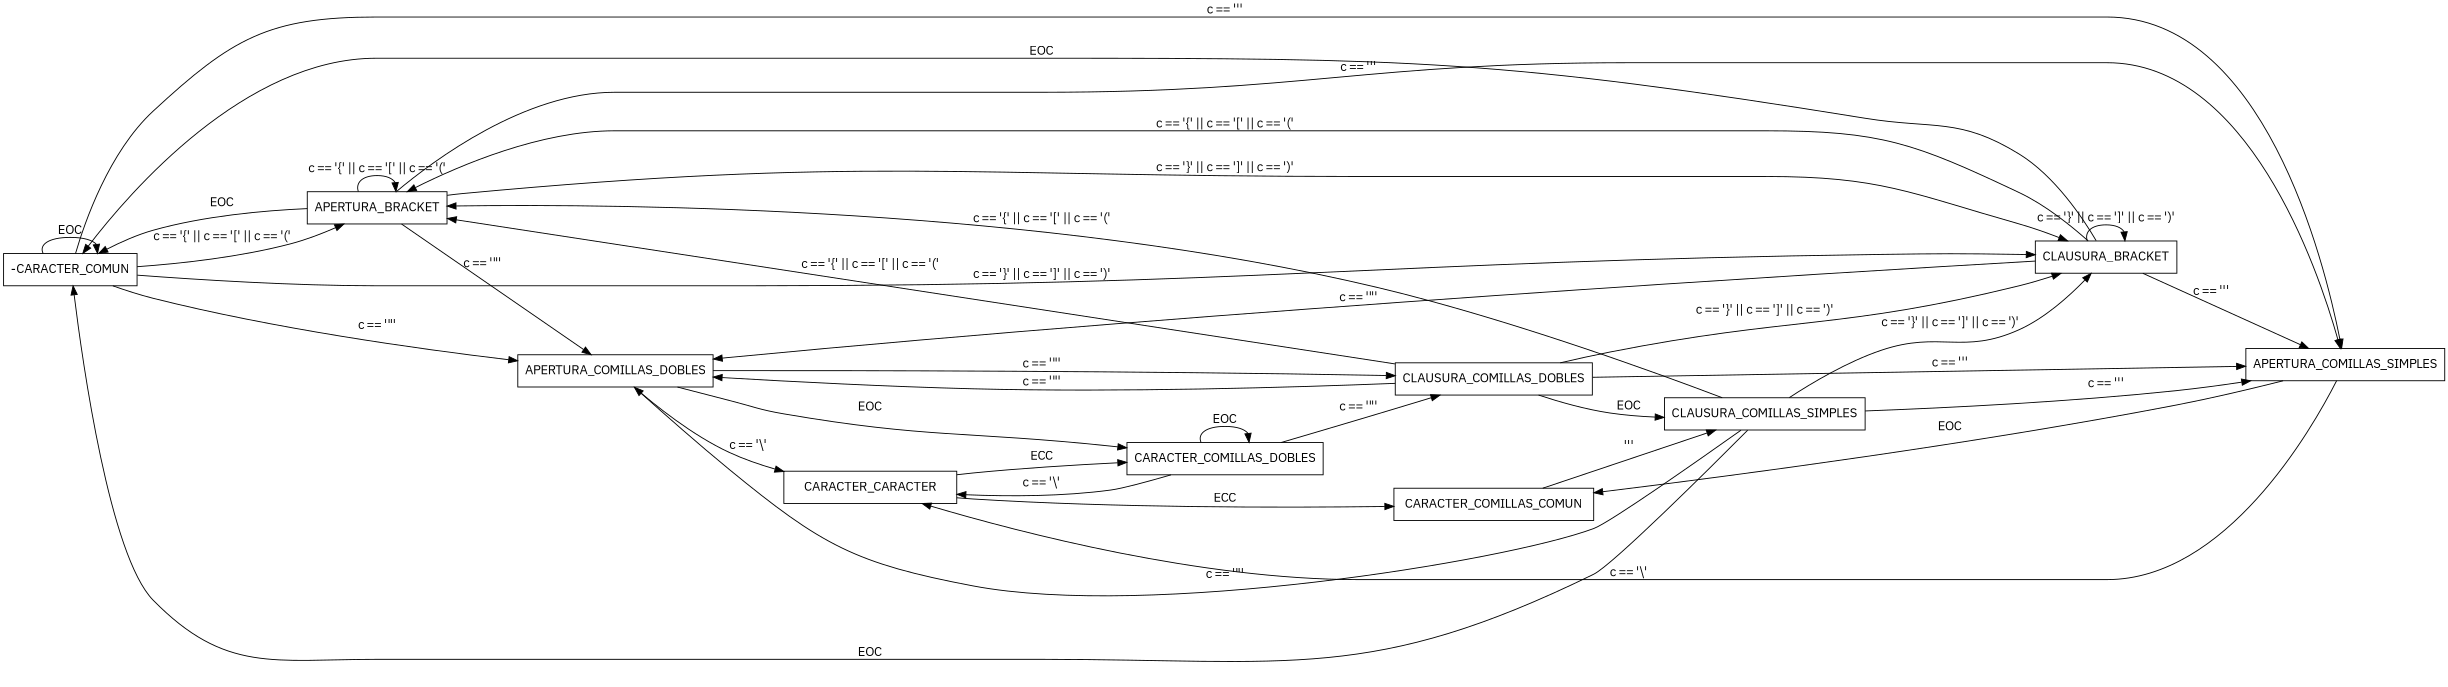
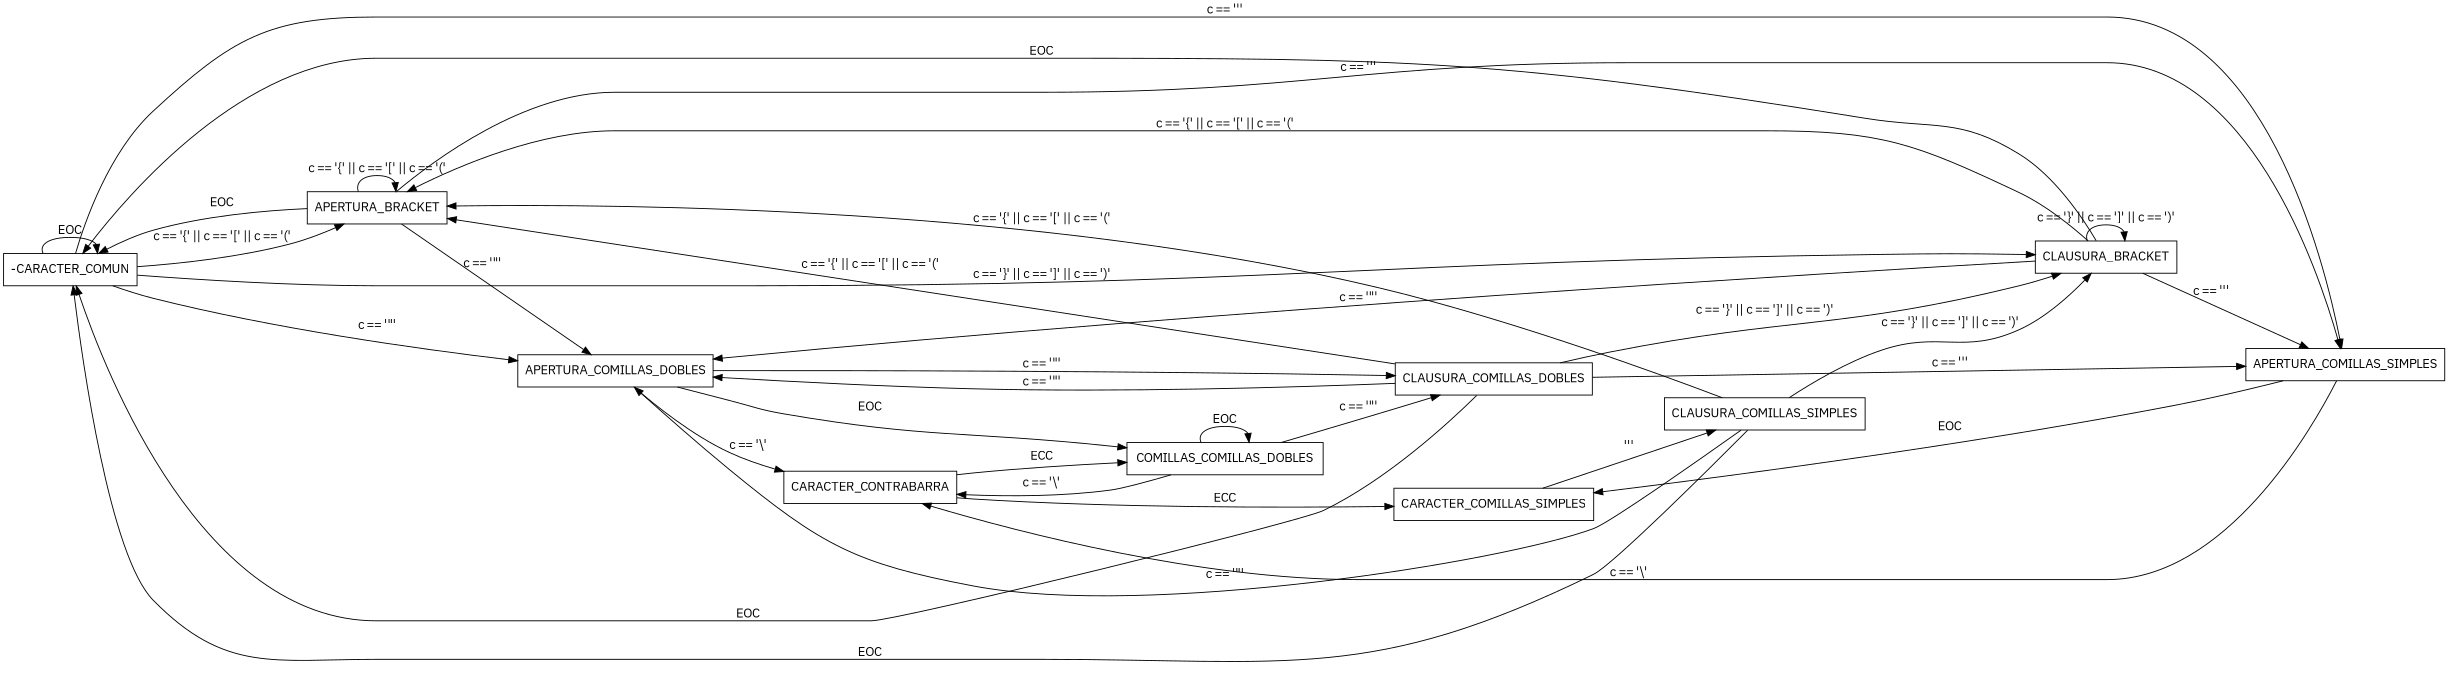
(1257, 176) -> none
(2054, 401) -> none
(1596, 411) -> (719, 621)
(1225, 459) -> (1225, 459)
(870, 487) -> (870, 487)
(1494, 504) -> (1494, 504)
